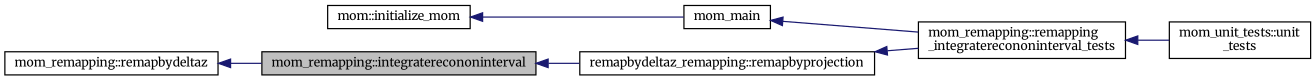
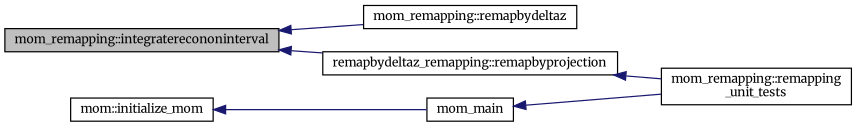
(1022, 40) -> (756, 86)
(1240, 40) -> none
(246, 63) -> (327, 27)
